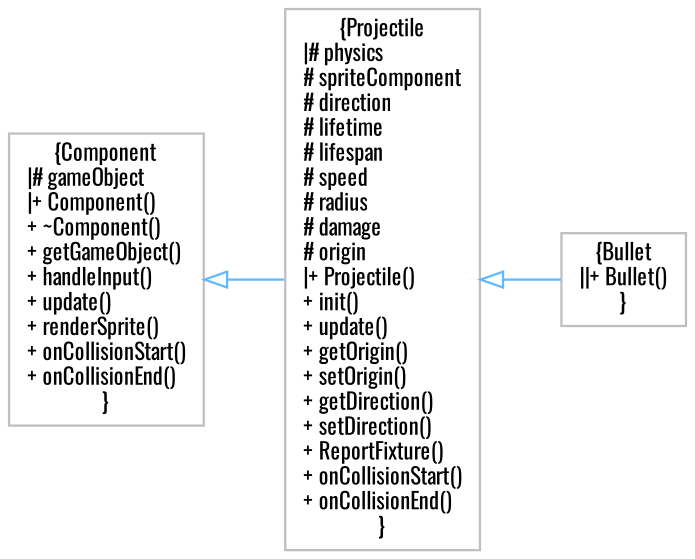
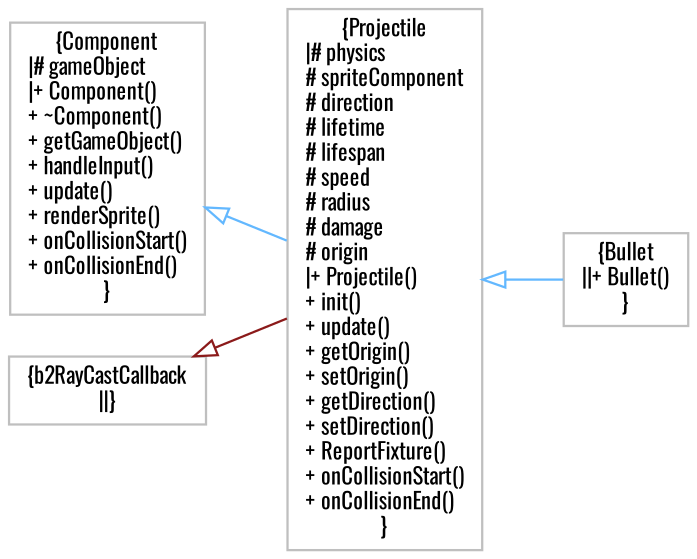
none -> (108, 391)
